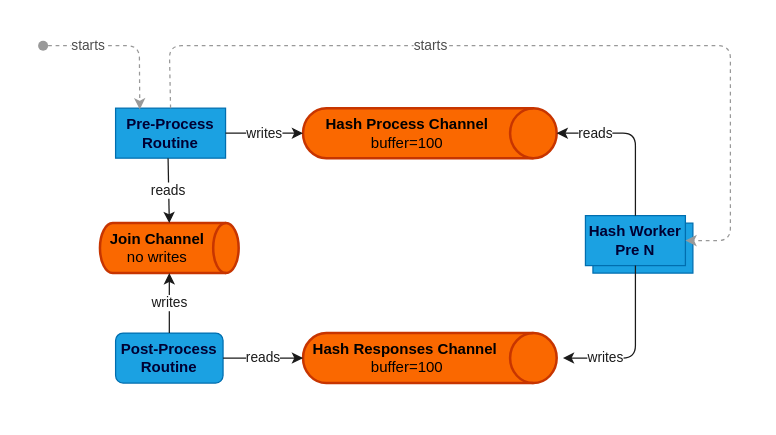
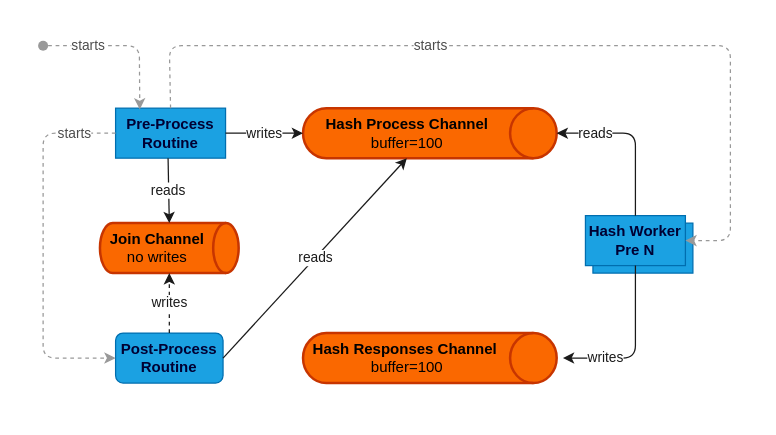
none -> (68, 133)
(169, 320) -> (169, 320)
(259, 358) -> (312, 261)
